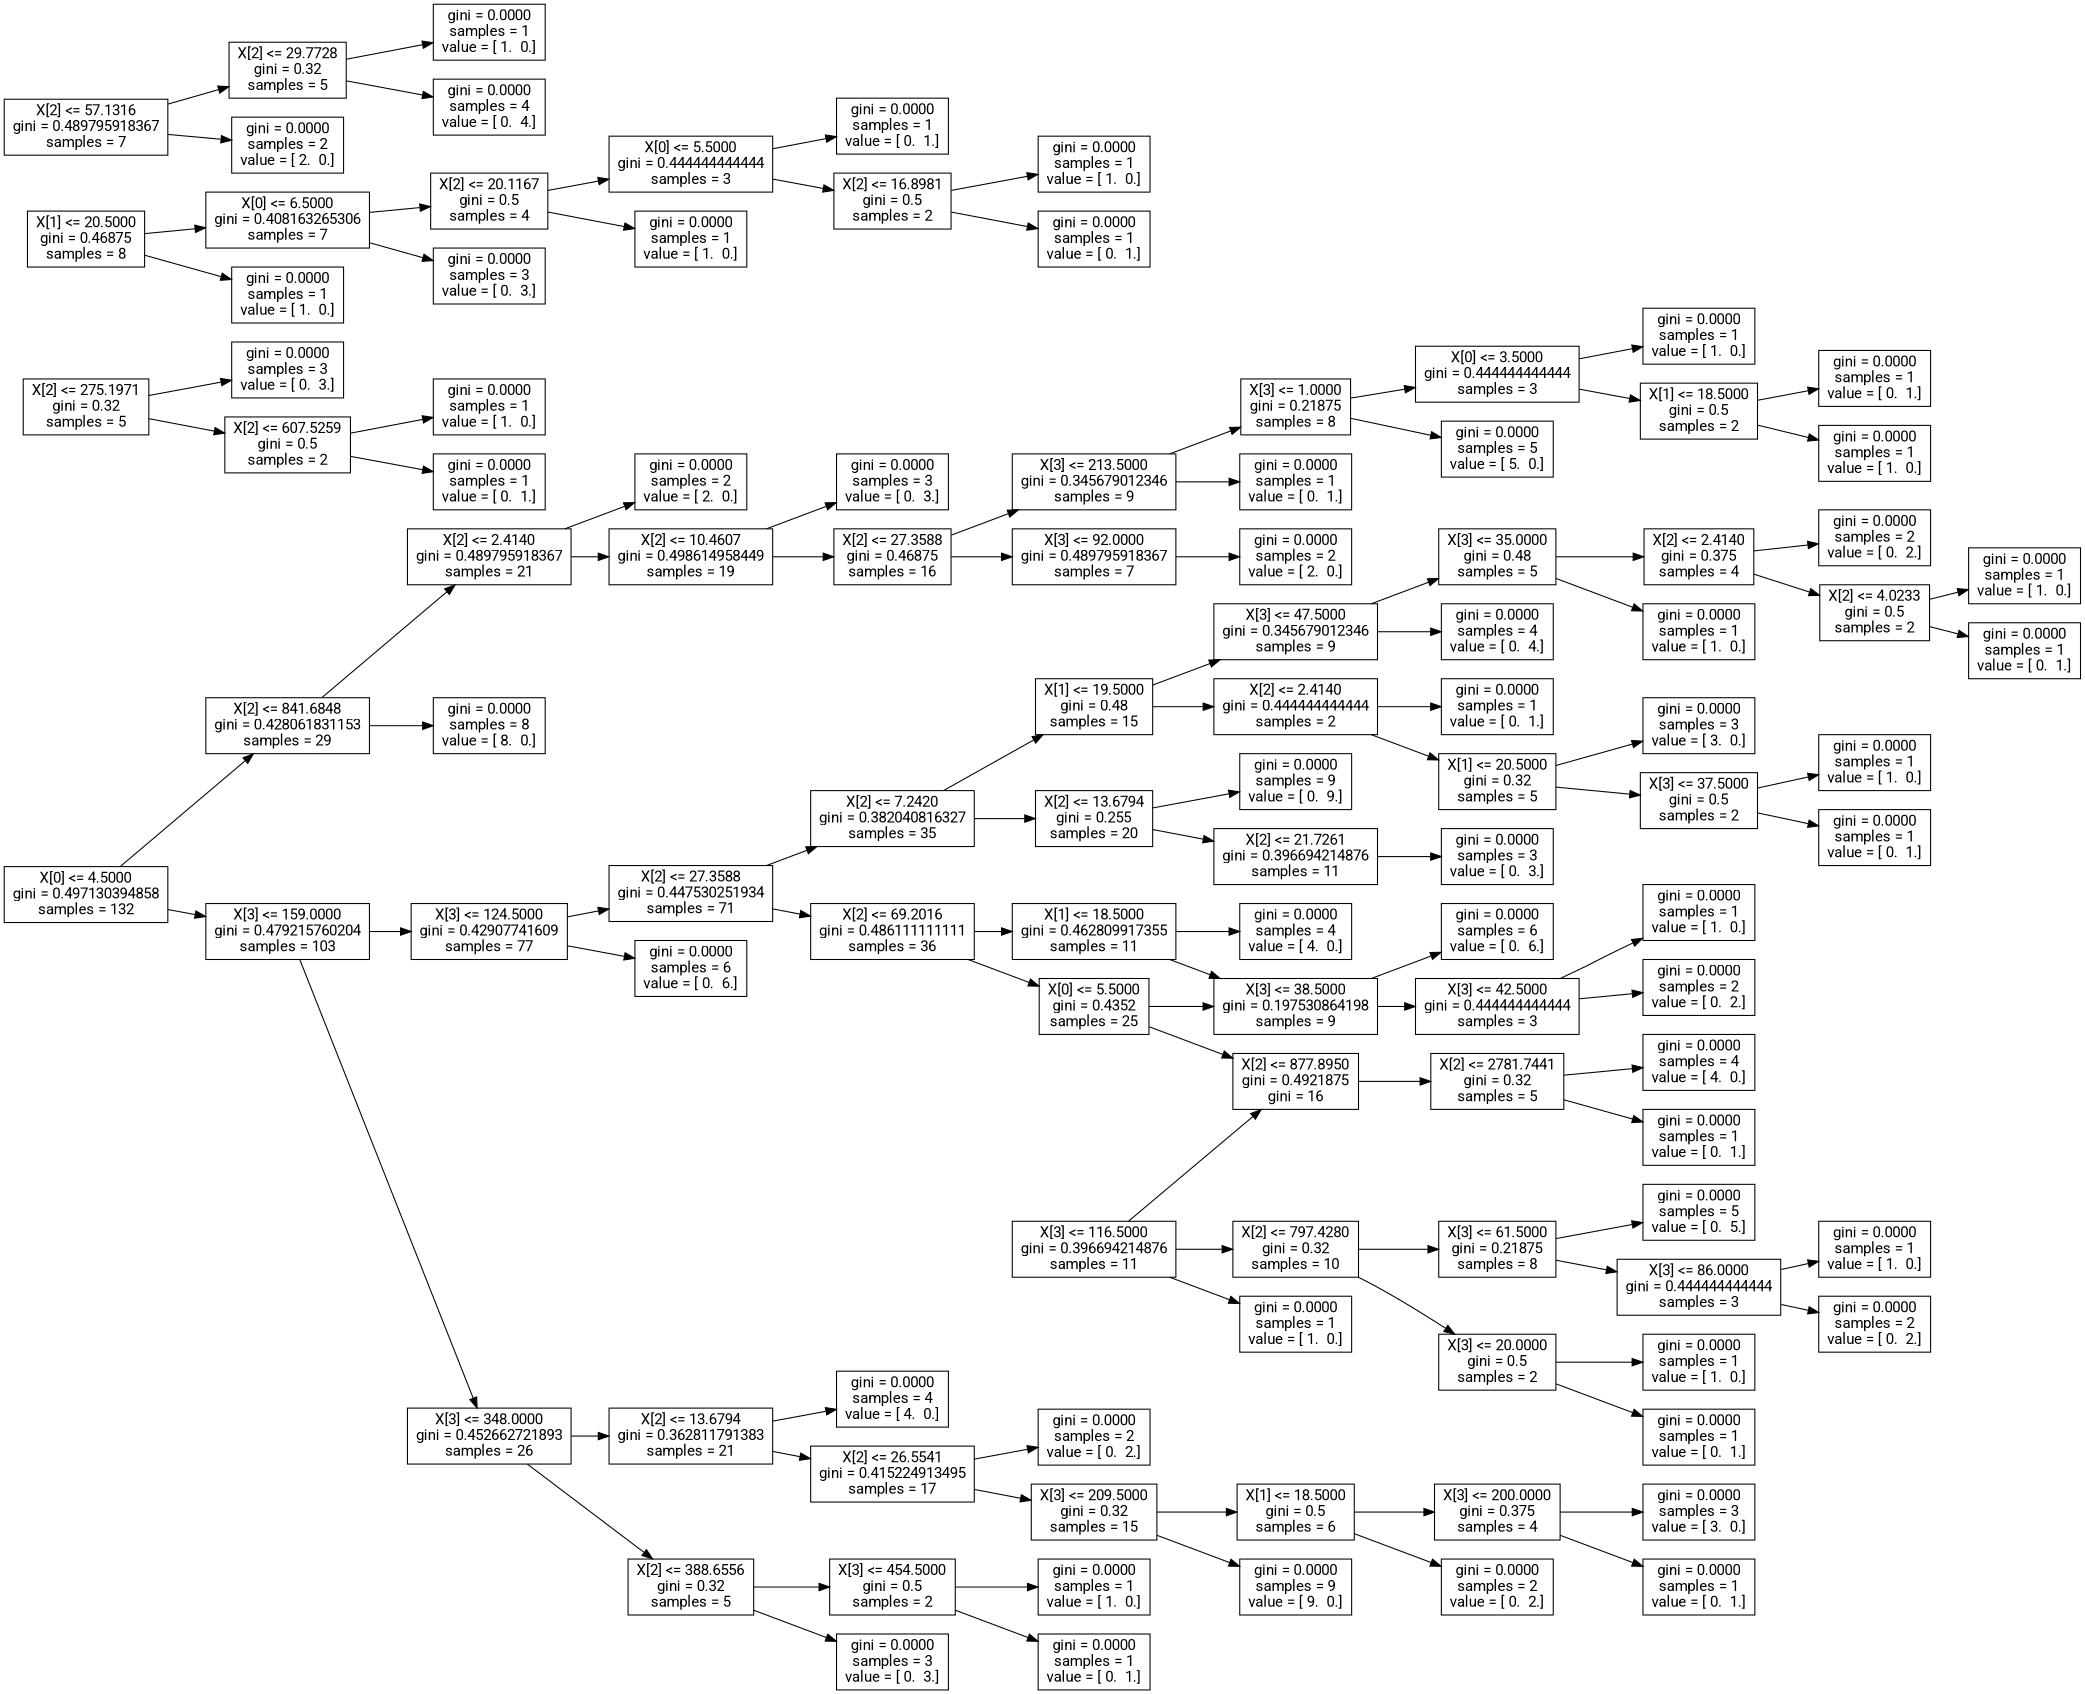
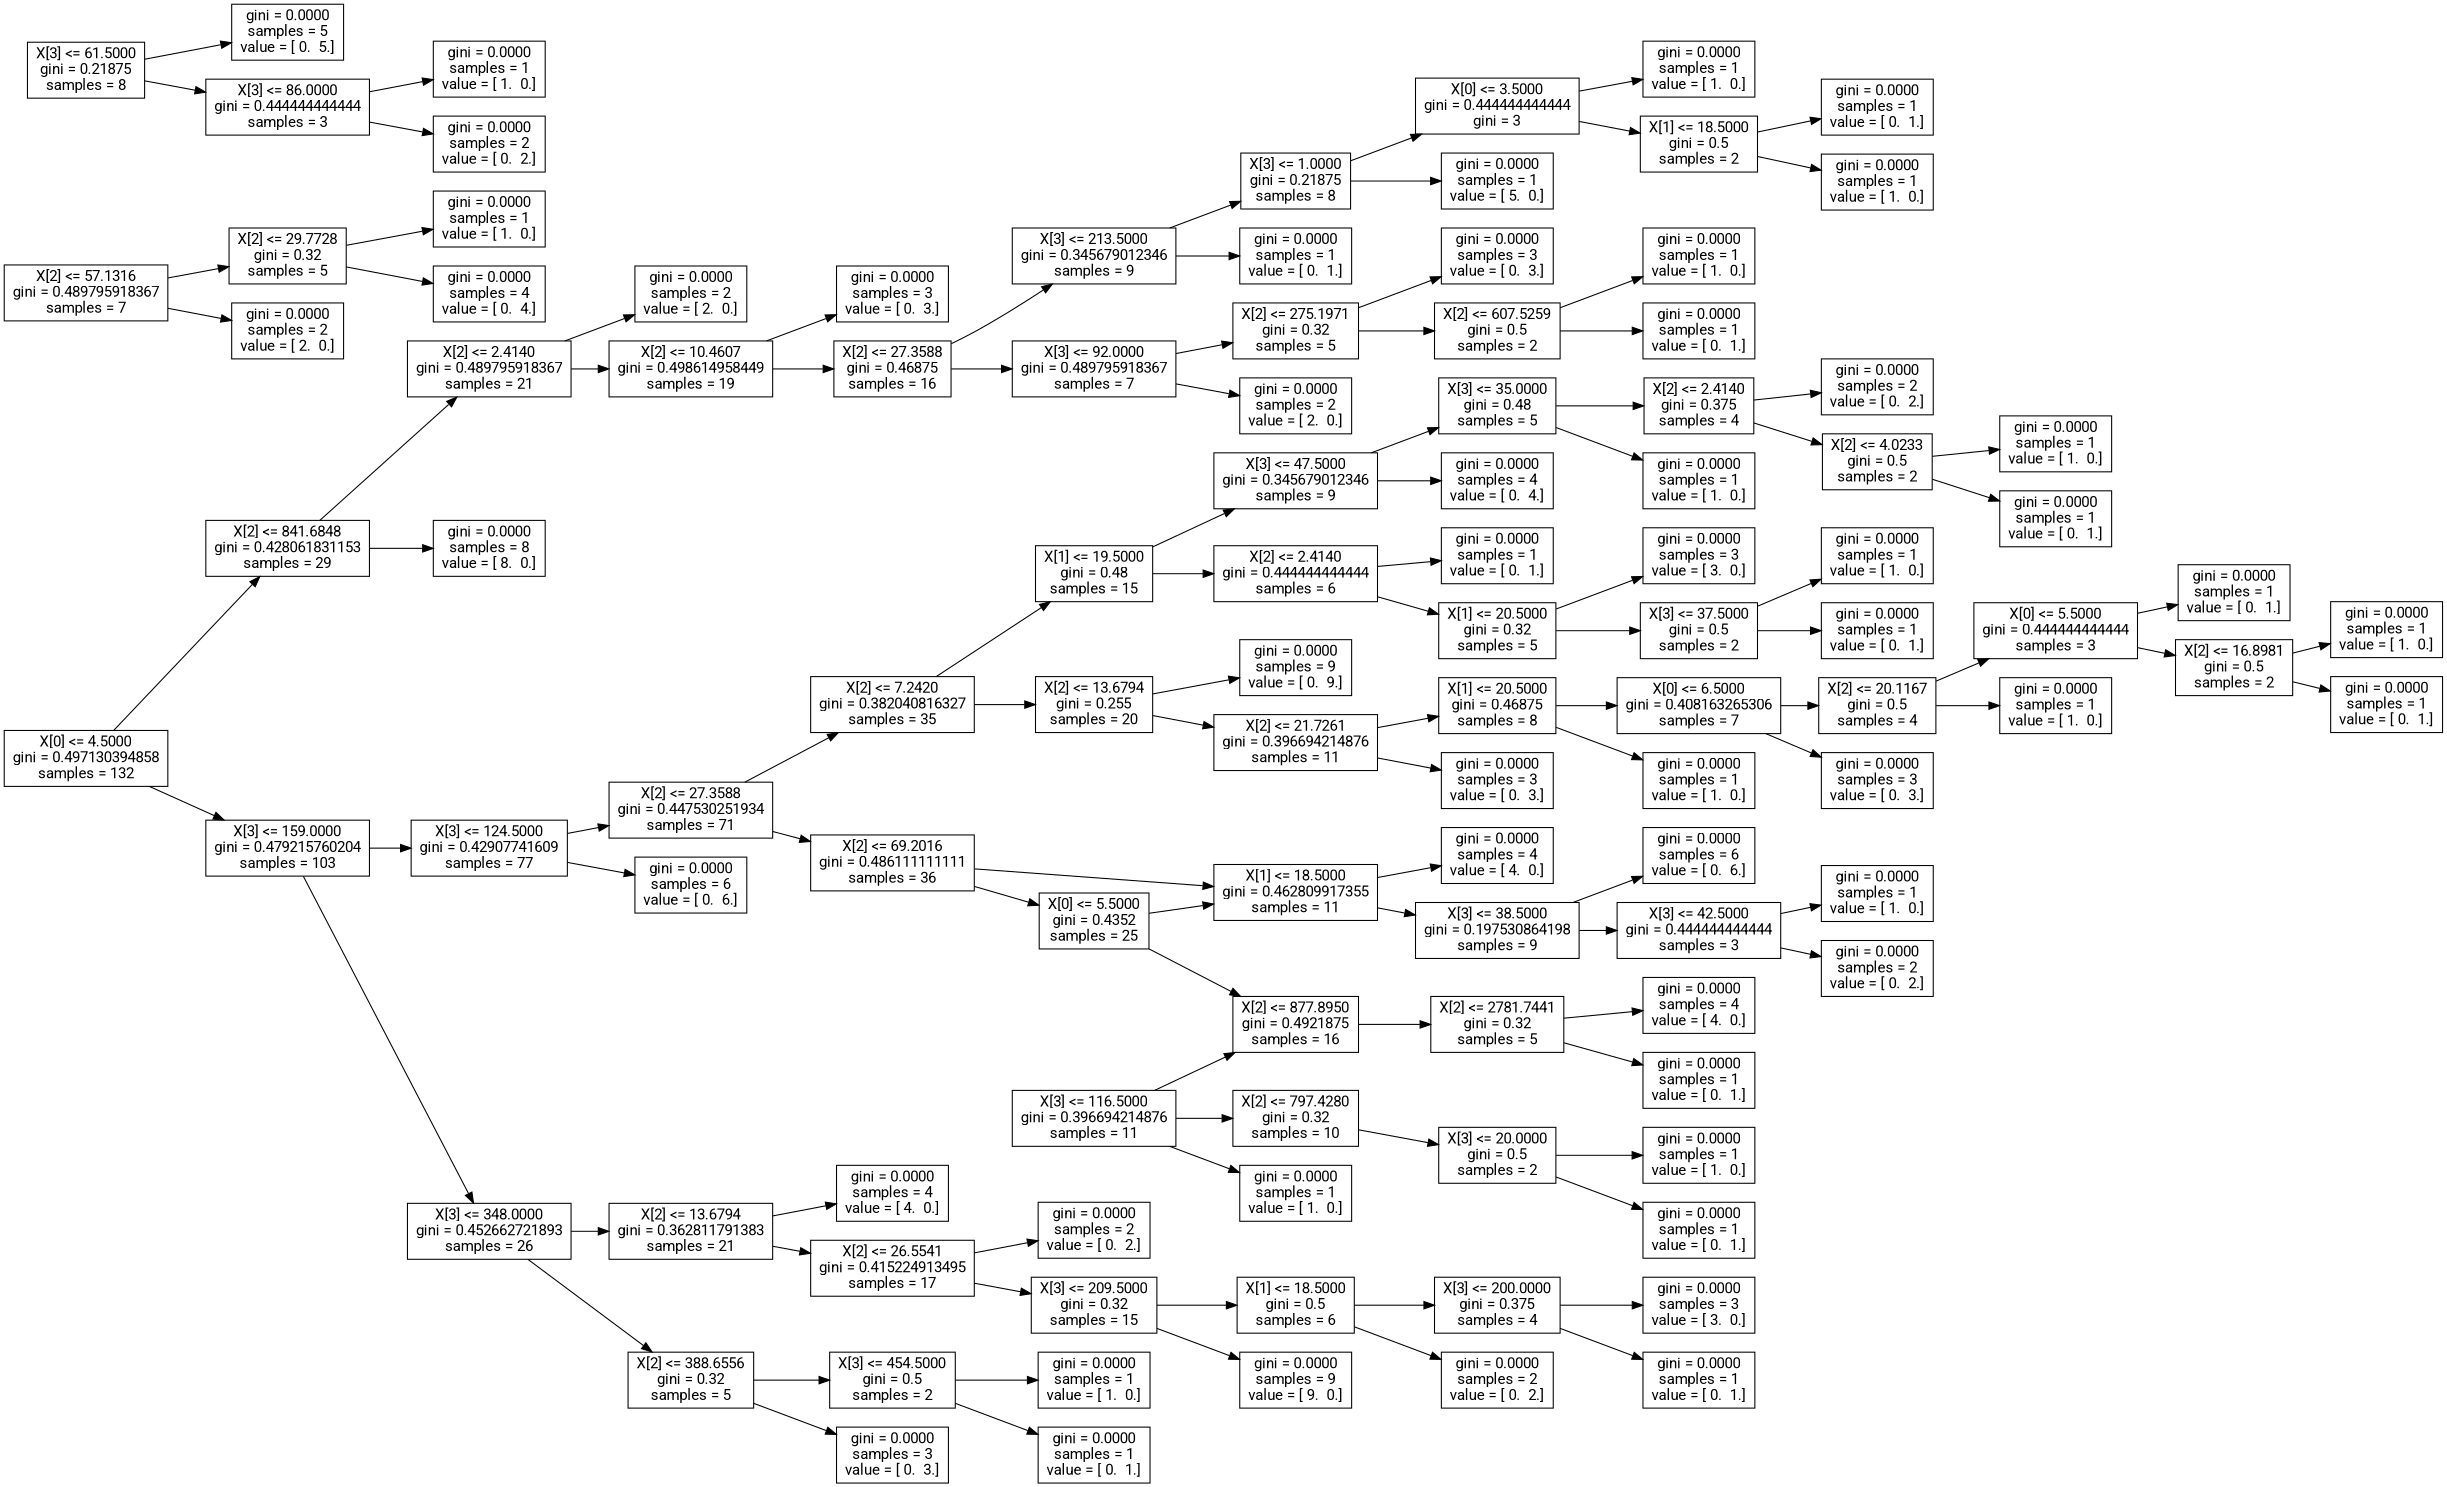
none -> (1199, 349)
(1497, 374) -> (1497, 106)
(1497, 449) -> (1497, 181)
(1296, 707) -> (1296, 574)
none -> (1403, 723)
(1176, 1006) -> (1176, 909)
(1296, 1081) -> (1296, 1024)
(1393, 1249) -> none
